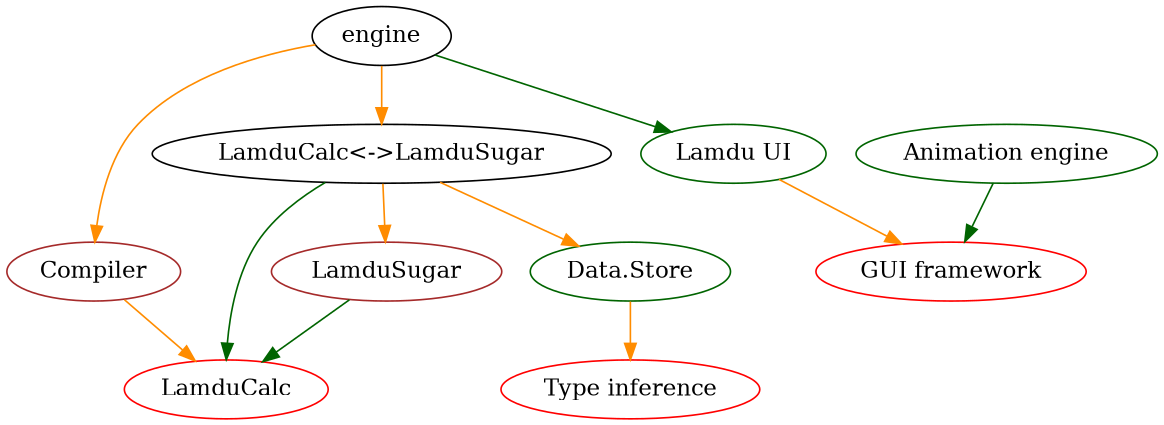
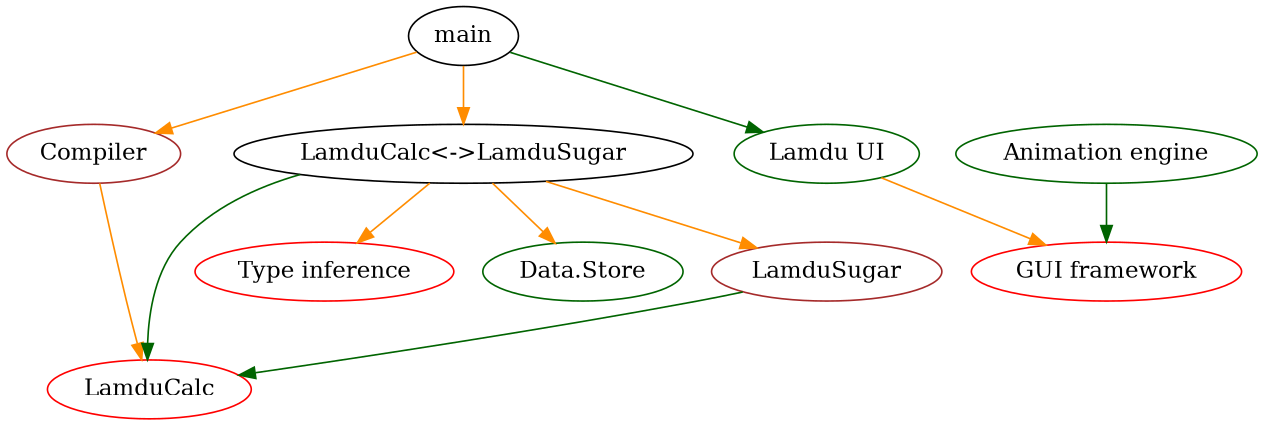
(382, 36) -> (464, 36)
(630, 322) -> (400, 208)
